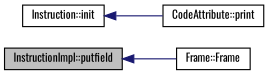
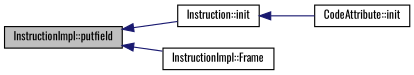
(213, 16) -> (362, 16)
none -> (156, 25)
(213, 59) -> (218, 59)
